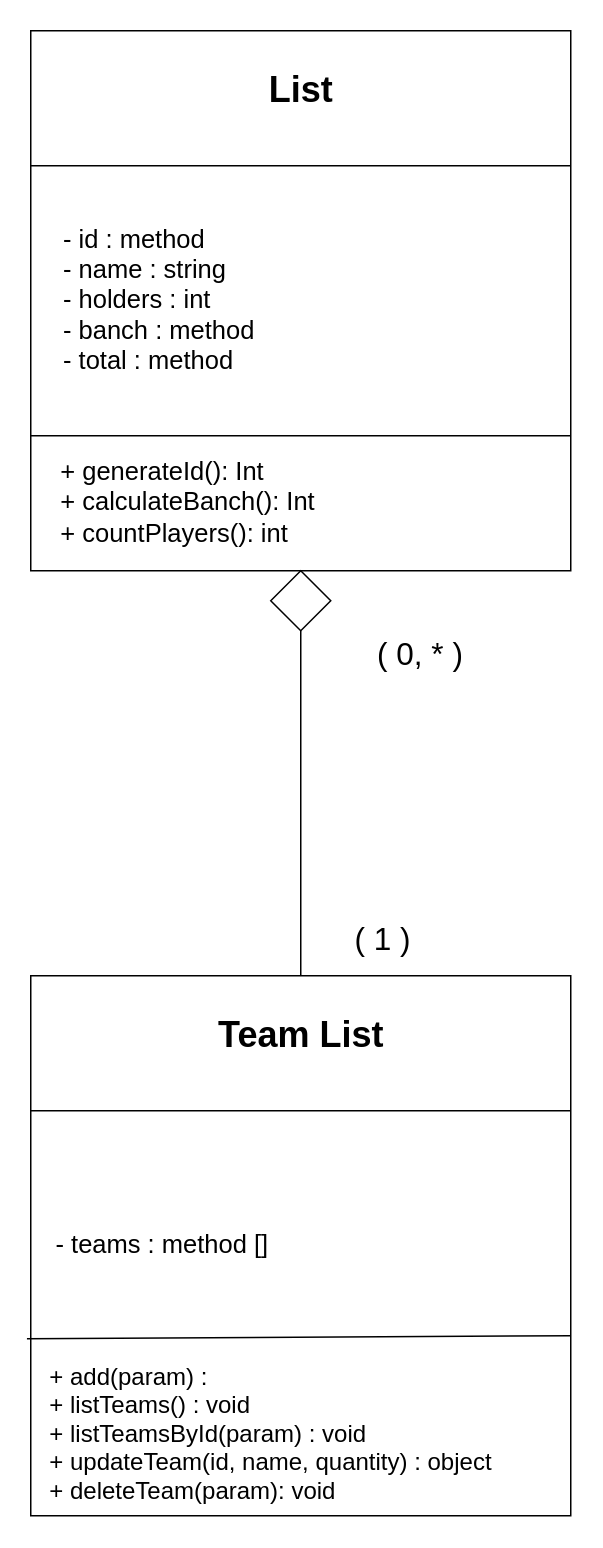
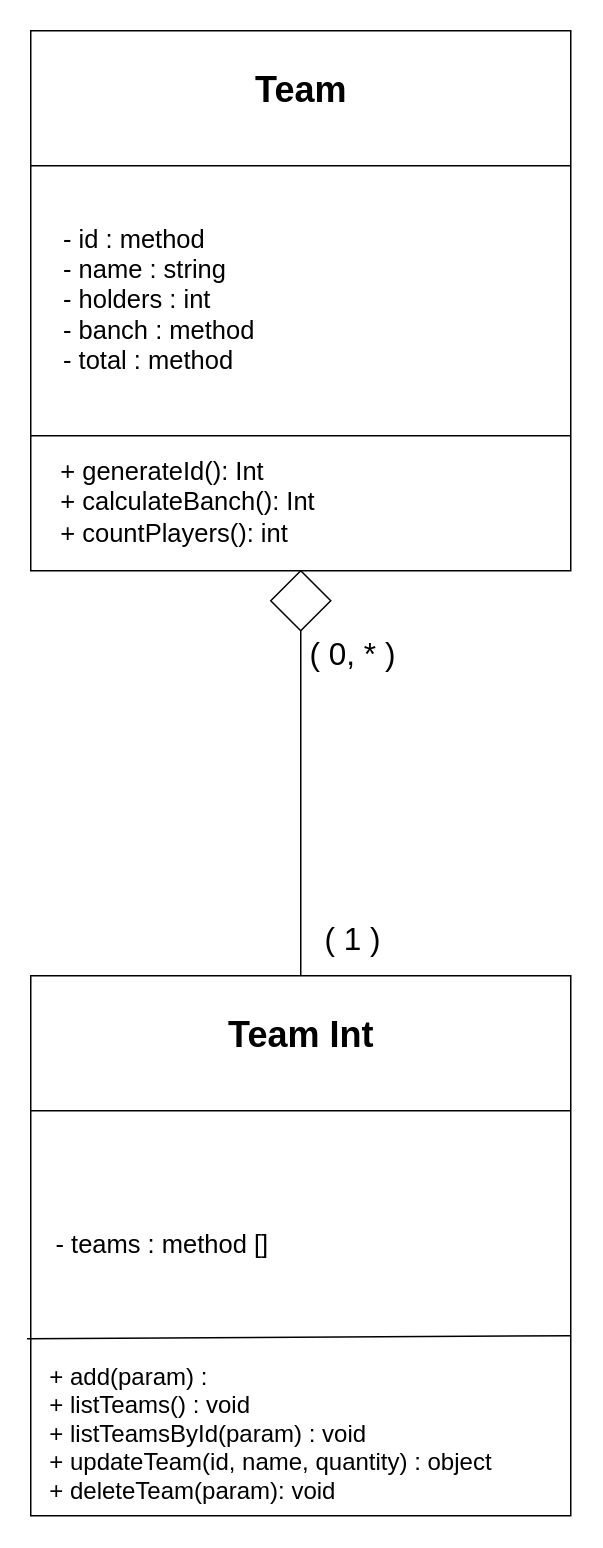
(302, 91) -> (302, 91)
(421, 653) -> (353, 653)
(383, 938) -> (353, 938)
(302, 1036) -> (302, 1036)
